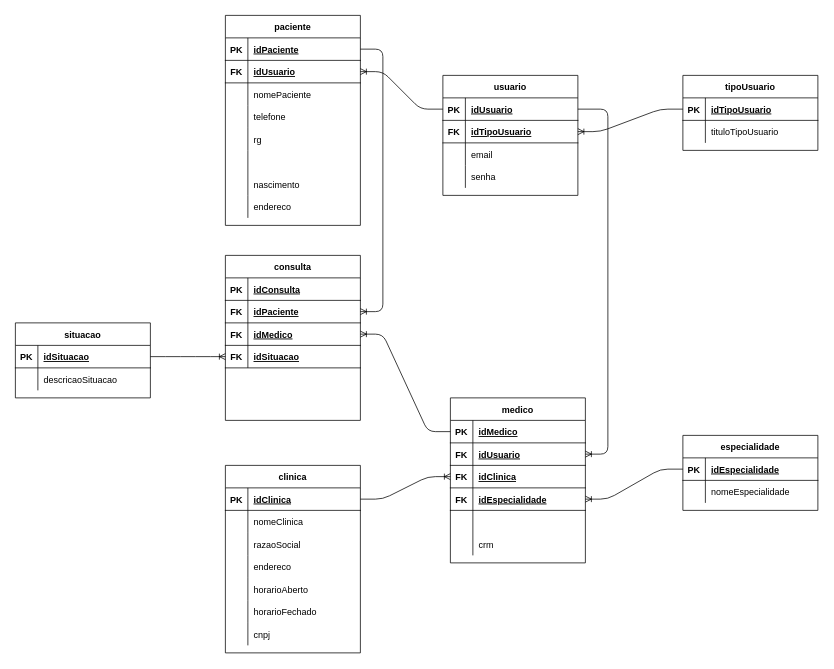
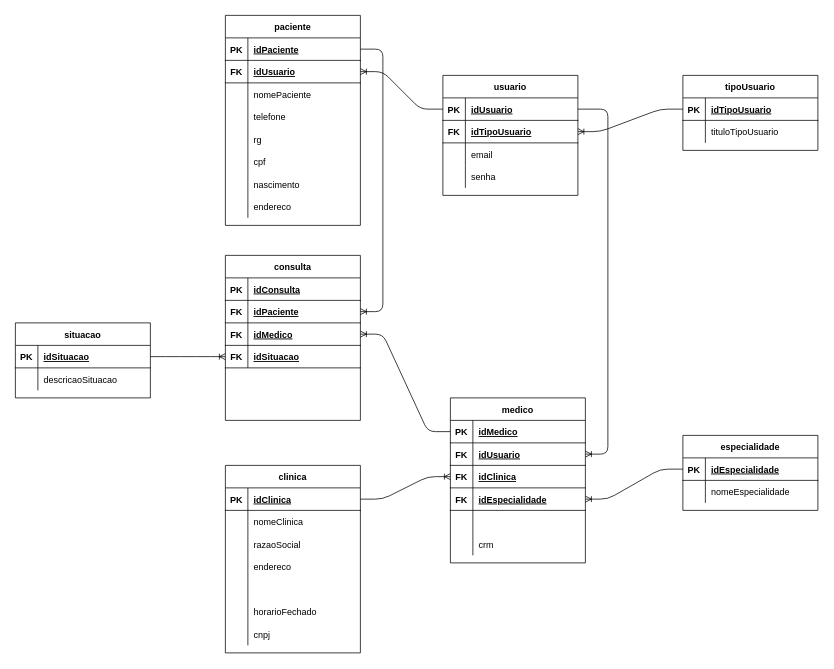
none -> (304, 162)
(304, 589) -> none
